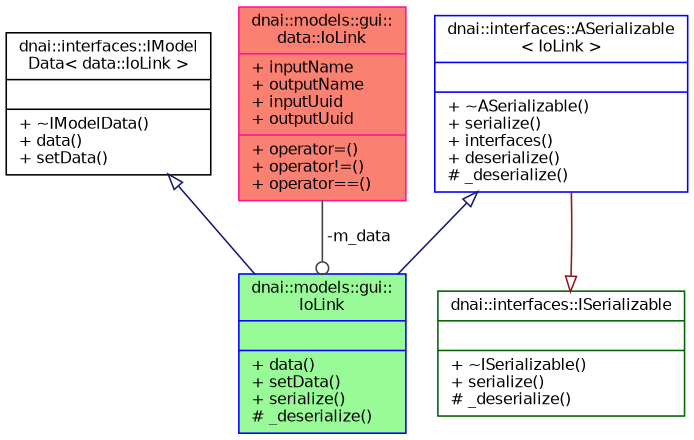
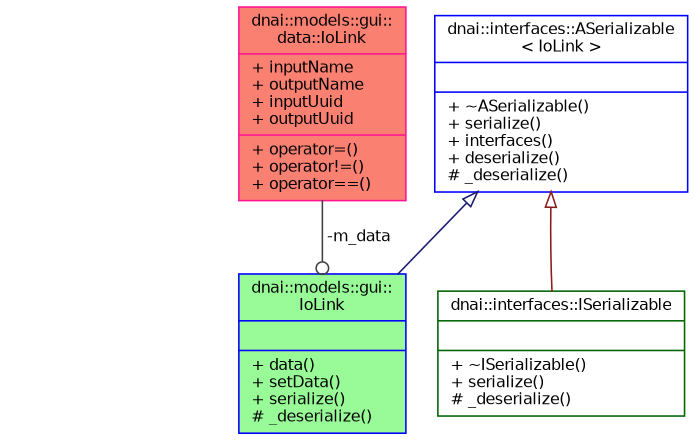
(108, 104) -> none
(572, 234) -> (551, 250)
